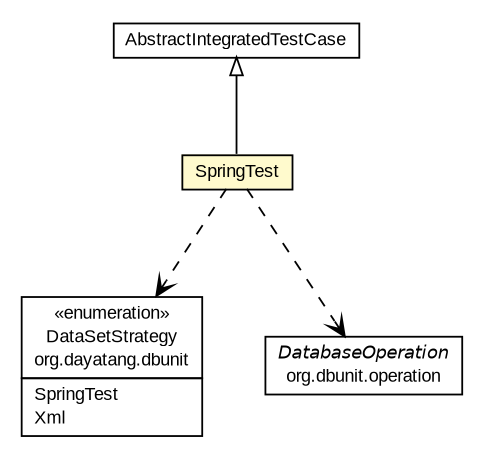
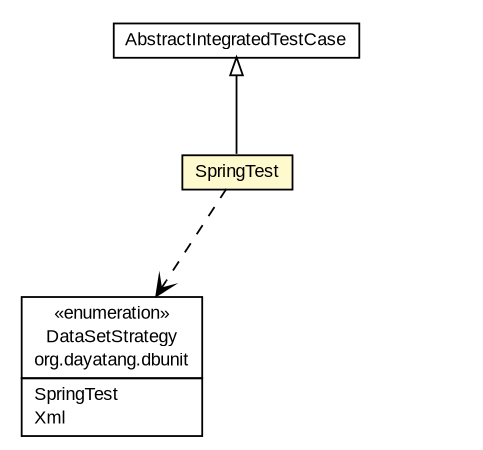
(363, 366) -> none
